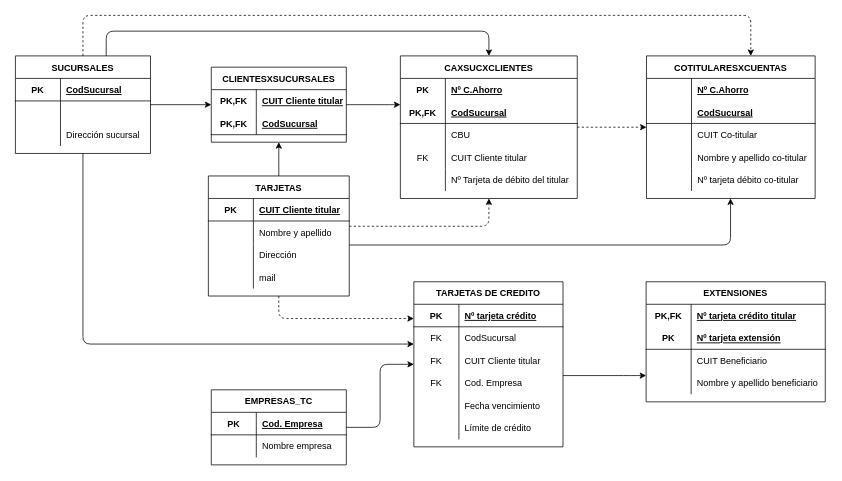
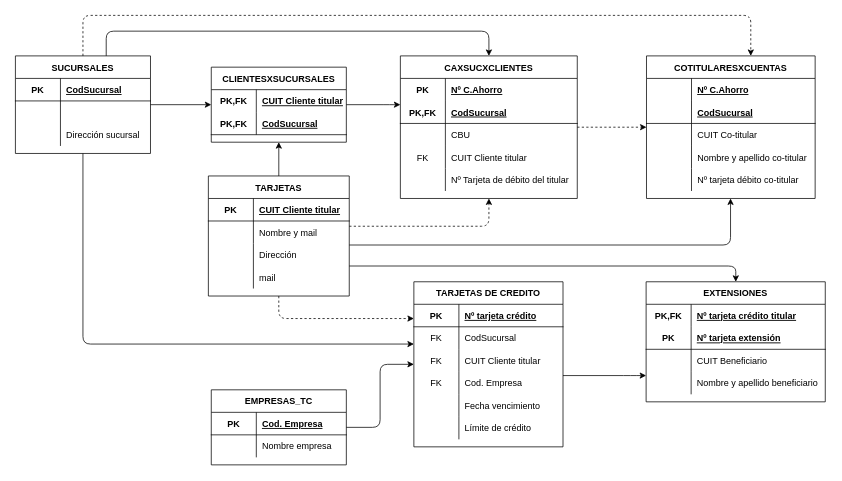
(296, 233) -> (287, 233)
none -> (735, 269)
